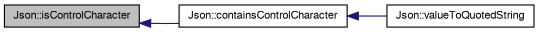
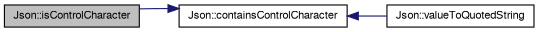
(165, 23) -> (154, 9)
